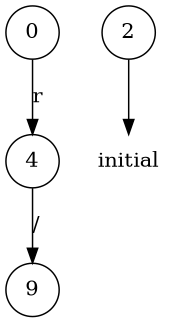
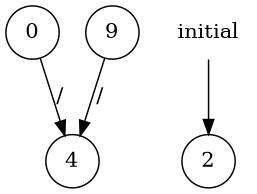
(129, 89) -> (209, 89)
(38, 97) -> (60, 97)
(33, 218) -> (95, 90)
